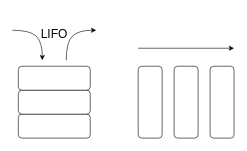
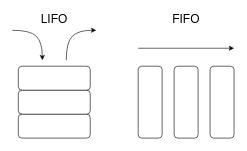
none -> (186, 18)
(54, 33) -> (54, 18)
